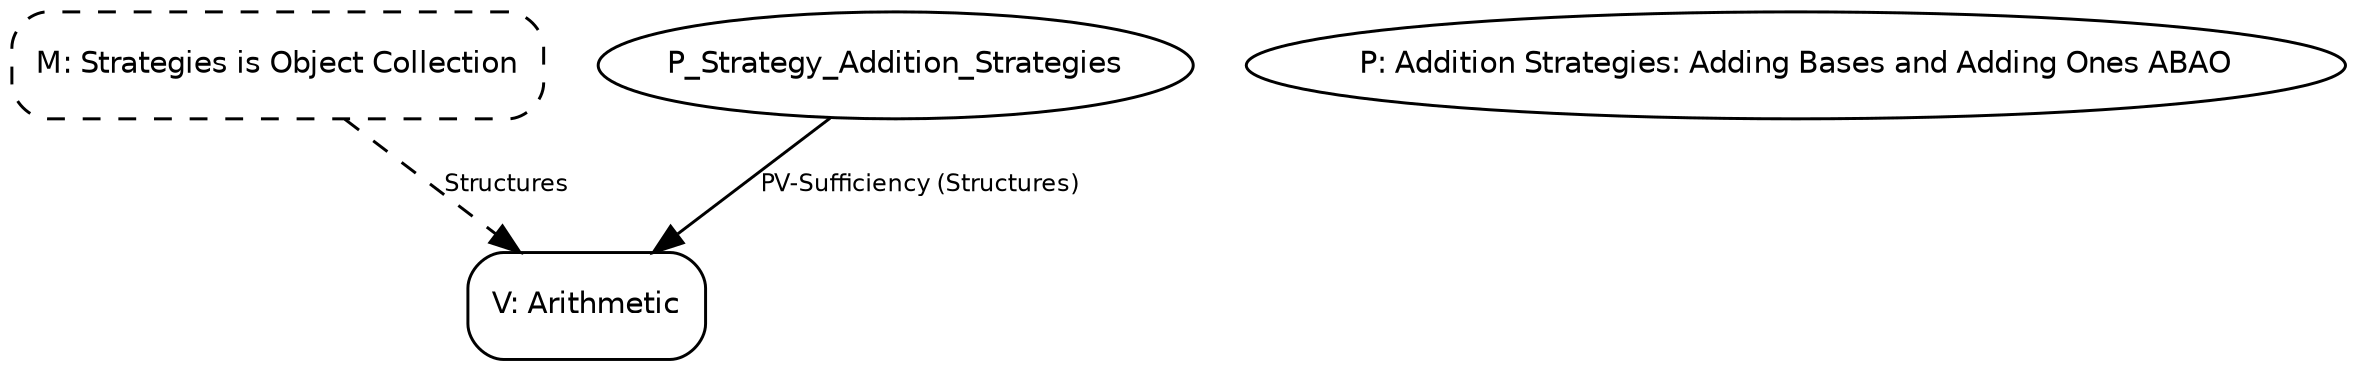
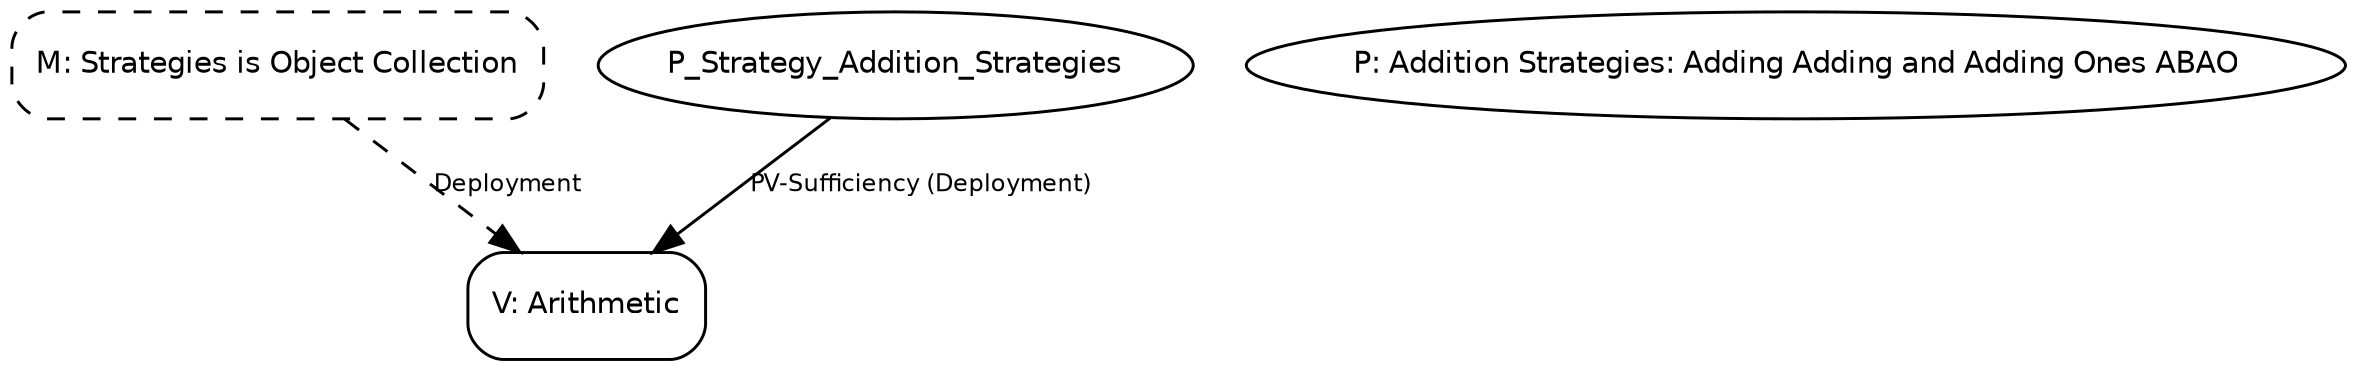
(1796, 65) -> (1796, 65)
(508, 186) -> (508, 186)
(921, 186) -> (921, 186)
